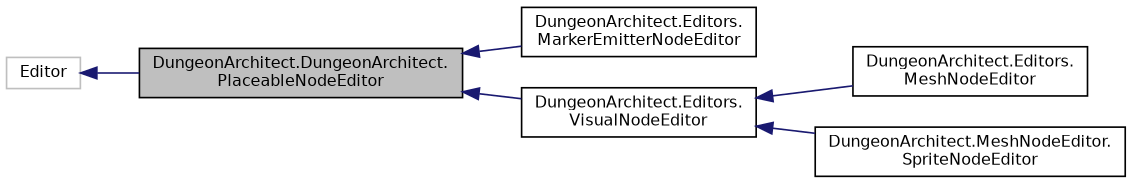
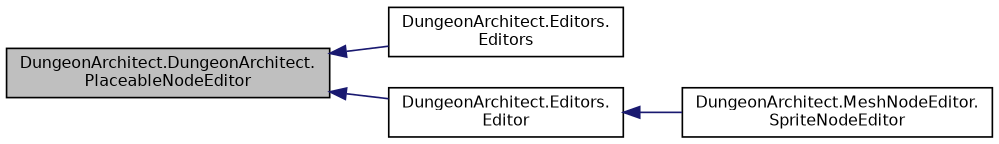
(639, 32) -> (506, 32)
(970, 71) -> none
(43, 73) -> none
(639, 112) -> (506, 112)
